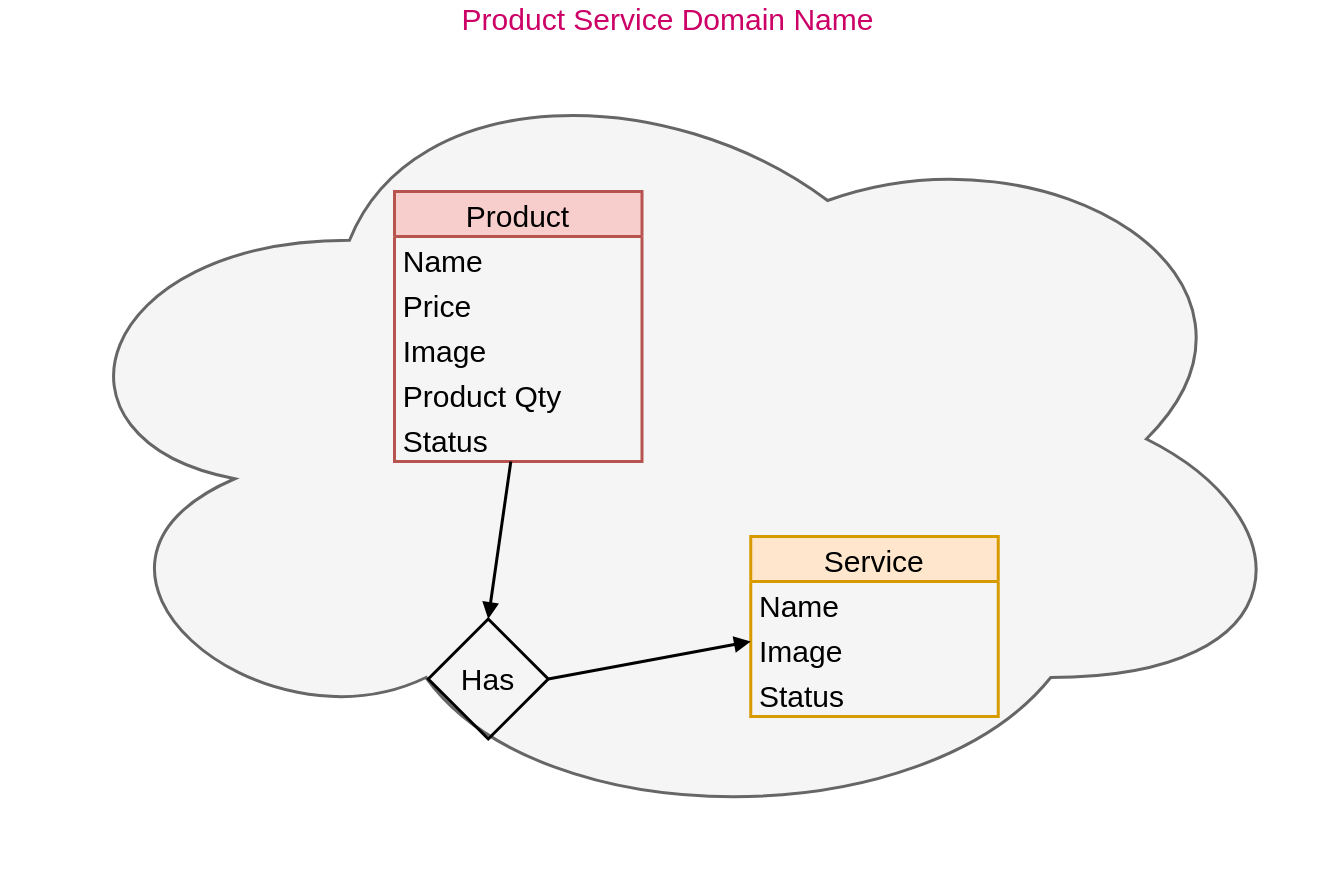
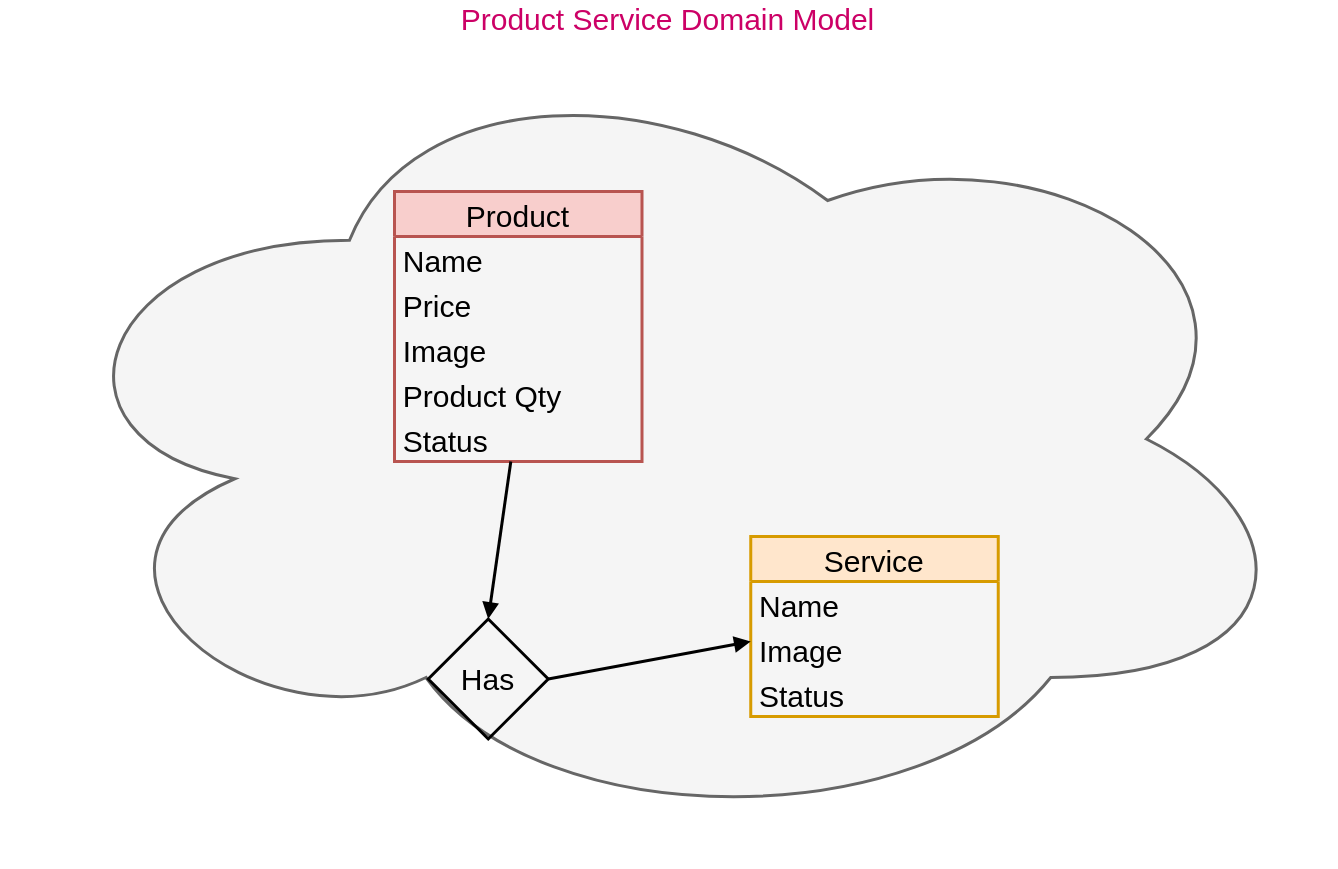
(668, 19) -> (668, 19)
